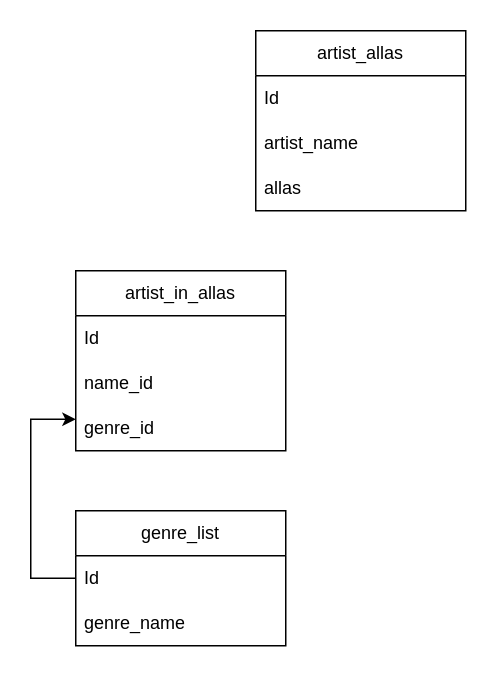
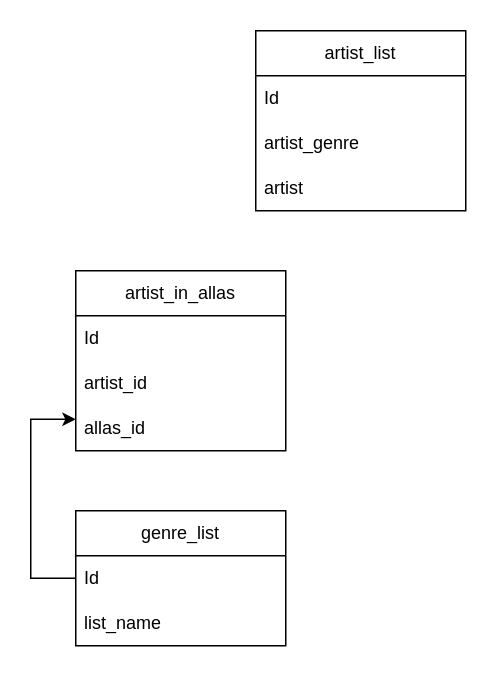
(361, 53) -> (361, 53)
(318, 143) -> (323, 143)
(285, 188) -> (293, 188)
(118, 383) -> (125, 383)
(123, 428) -> (118, 428)
(135, 623) -> (125, 623)
